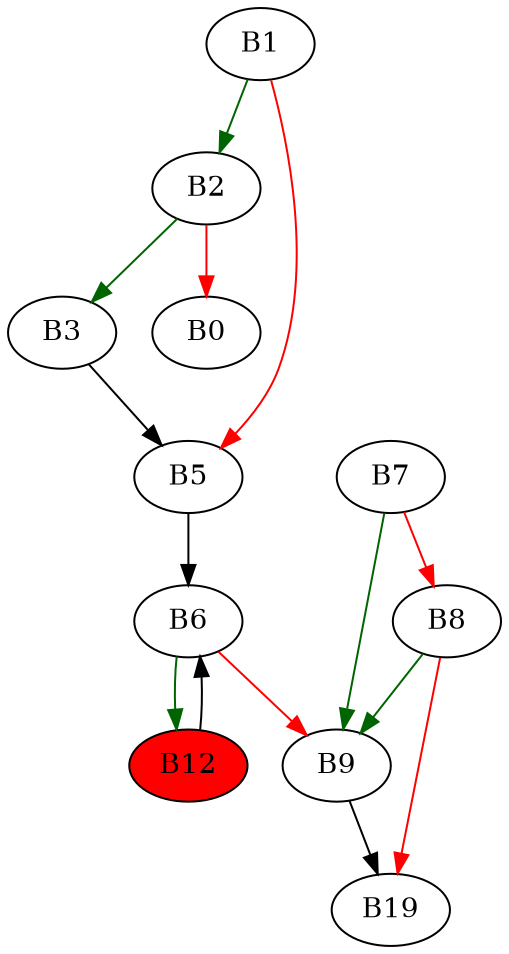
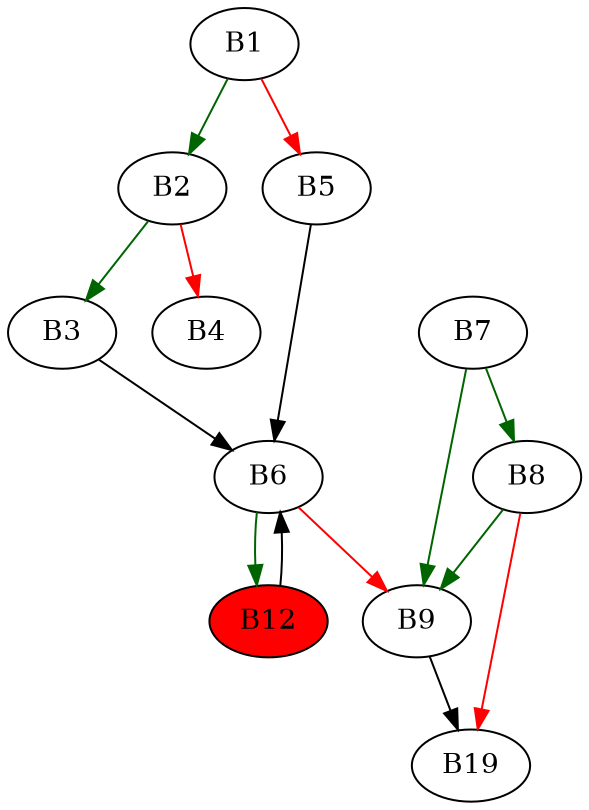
(206, 333) -> (206, 333)
(118, 397) -> (157, 399)
(415, 540) -> (496, 395)
